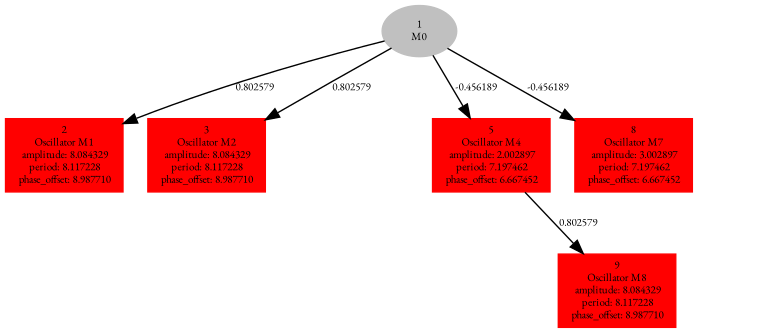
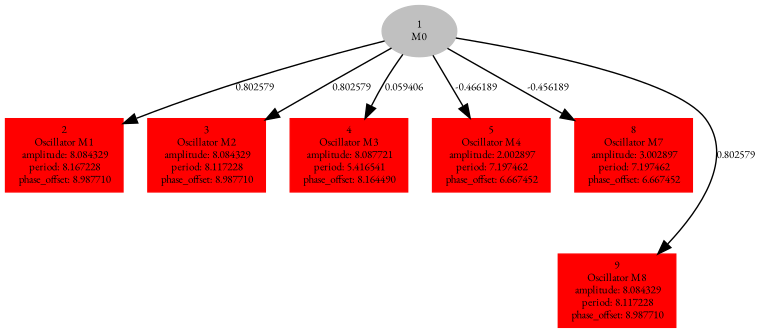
(477, 88) -> (477, 88)
none -> (349, 155)
(64, 167) -> (64, 167)
(549, 218) -> (653, 87)
